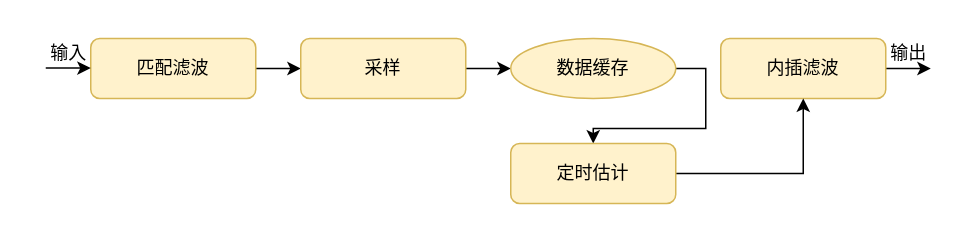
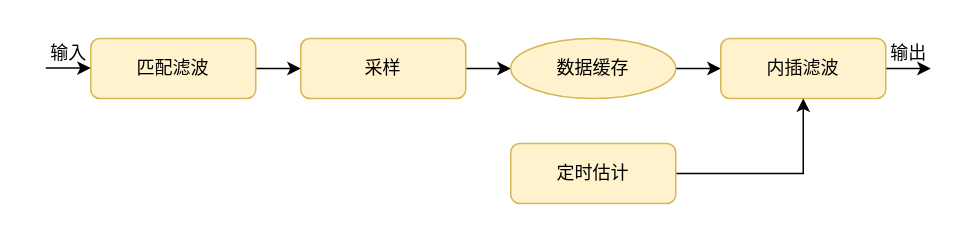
(679, 128) -> (707, 68)
